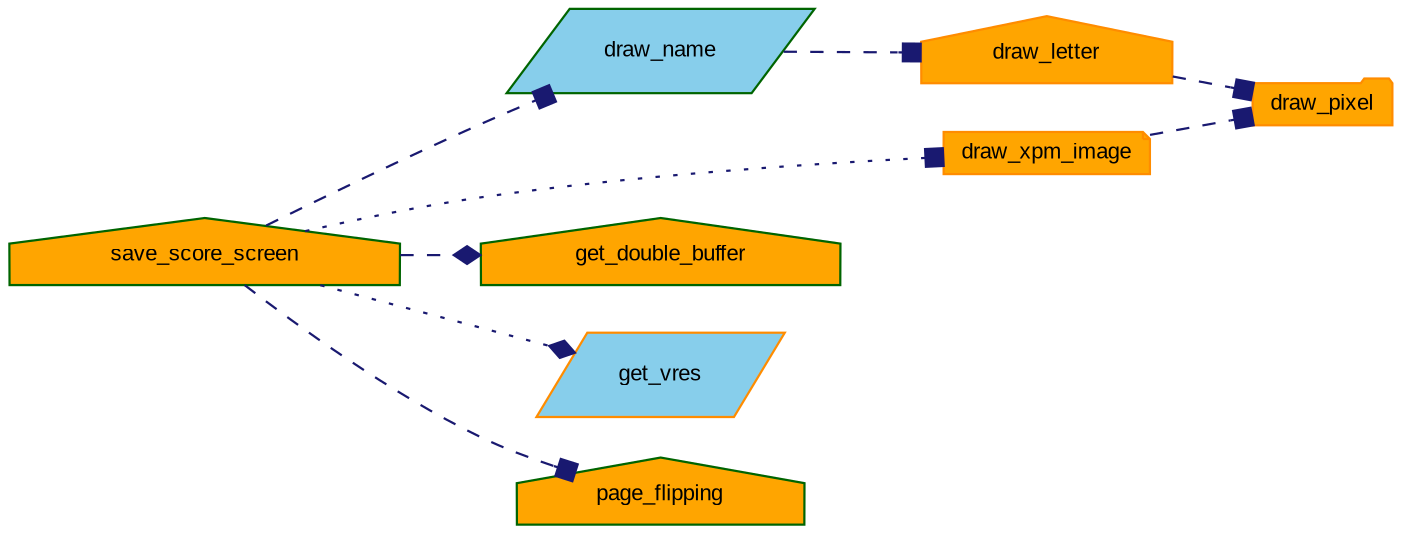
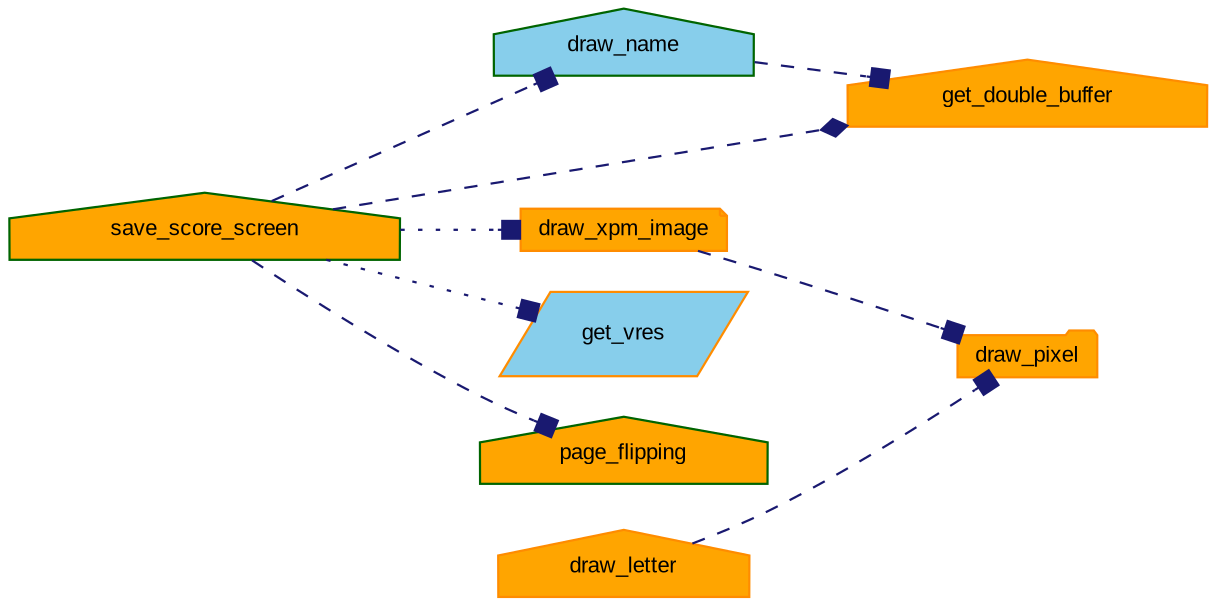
(661, 51) -> (624, 46)
(841, 52) -> (810, 69)
(661, 255) -> (1027, 97)
(434, 315) -> (421, 284)
